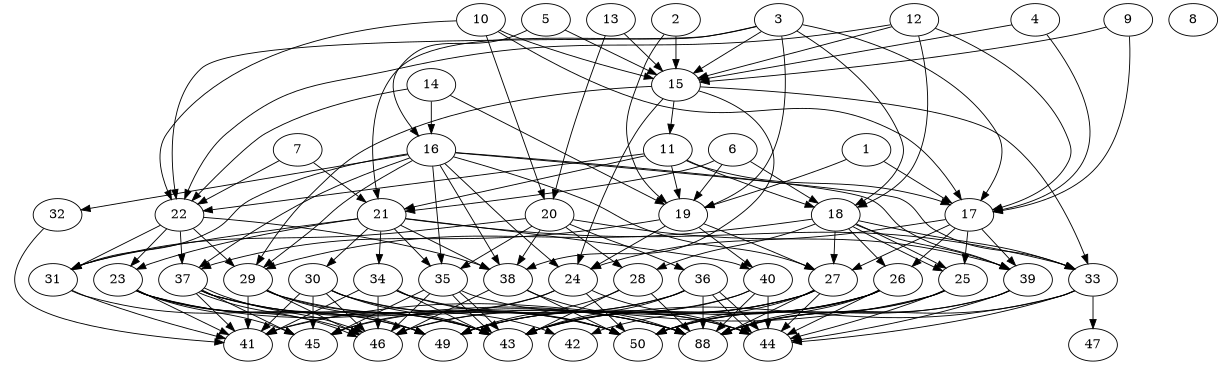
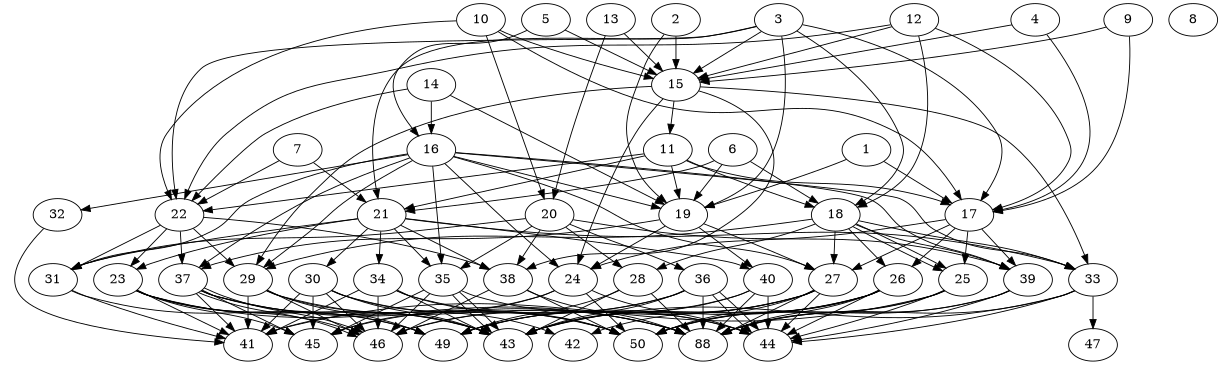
(467, 211) -> (567, 185)
